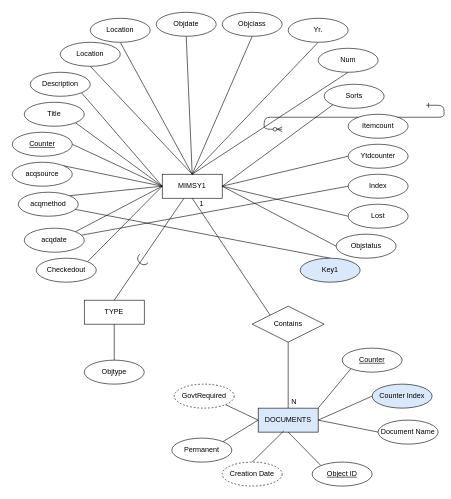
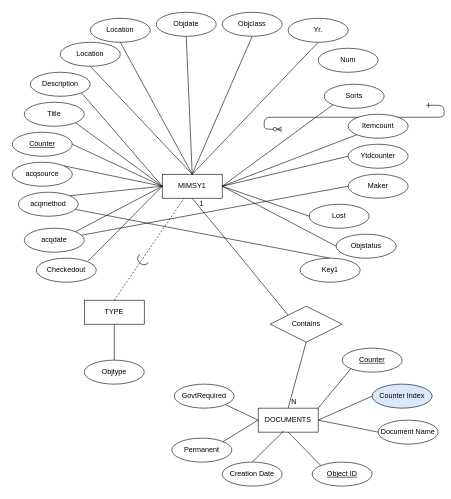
(274, 121) -> none
none -> (295, 158)
(378, 186) -> (378, 186)
(378, 216) -> (339, 216)
(149, 250) -> (149, 250)
(330, 270) -> (330, 270)
(288, 324) -> (306, 324)
(204, 396) -> (204, 396)
(288, 420) -> (288, 420)
(252, 474) -> (252, 474)
